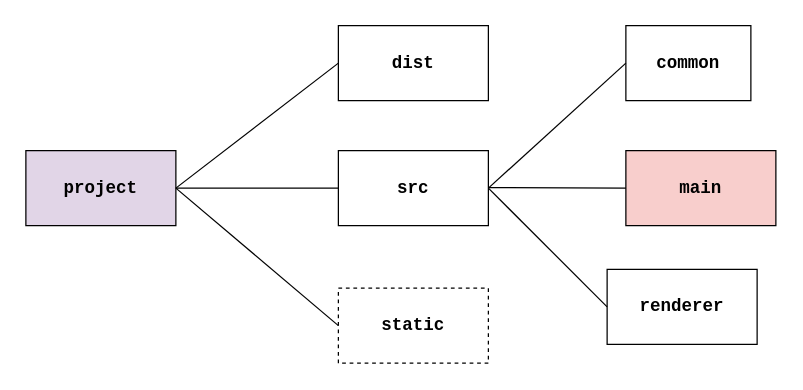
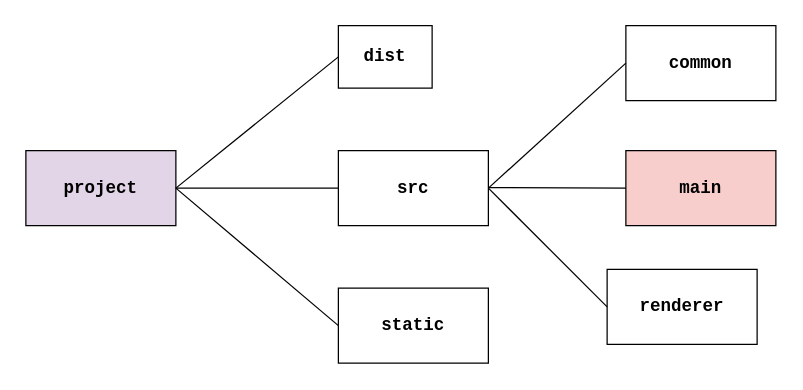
(413, 63) -> (385, 57)
(688, 63) -> (701, 63)
(413, 326) -> (413, 326)
